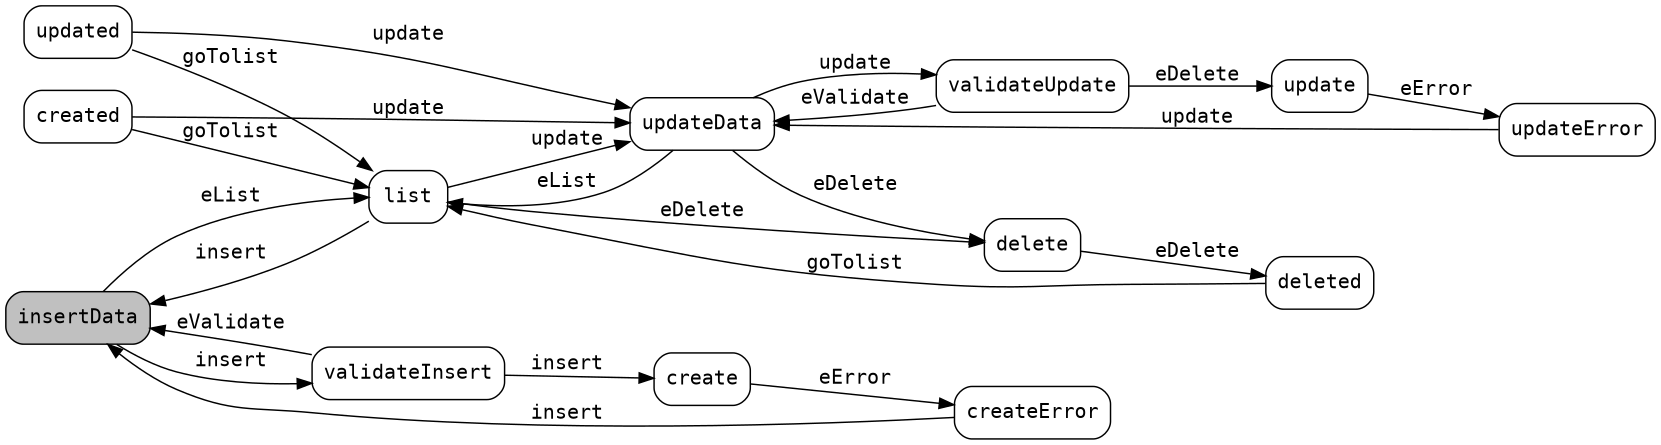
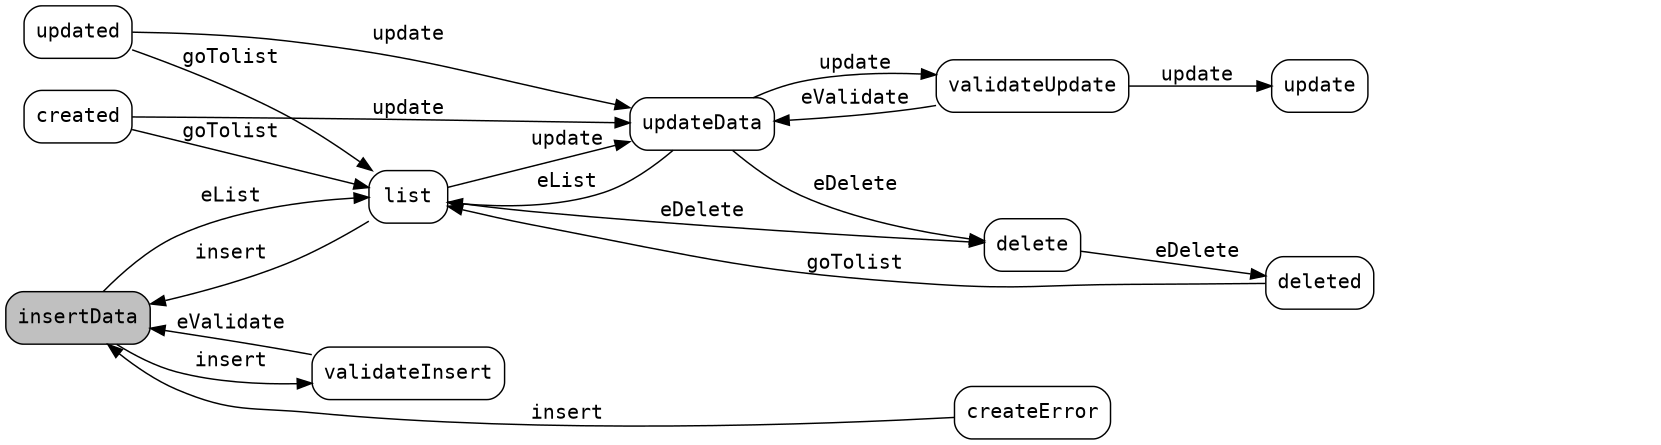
(1197, 75) -> (1197, 75)
(1577, 130) -> none
(702, 379) -> none
